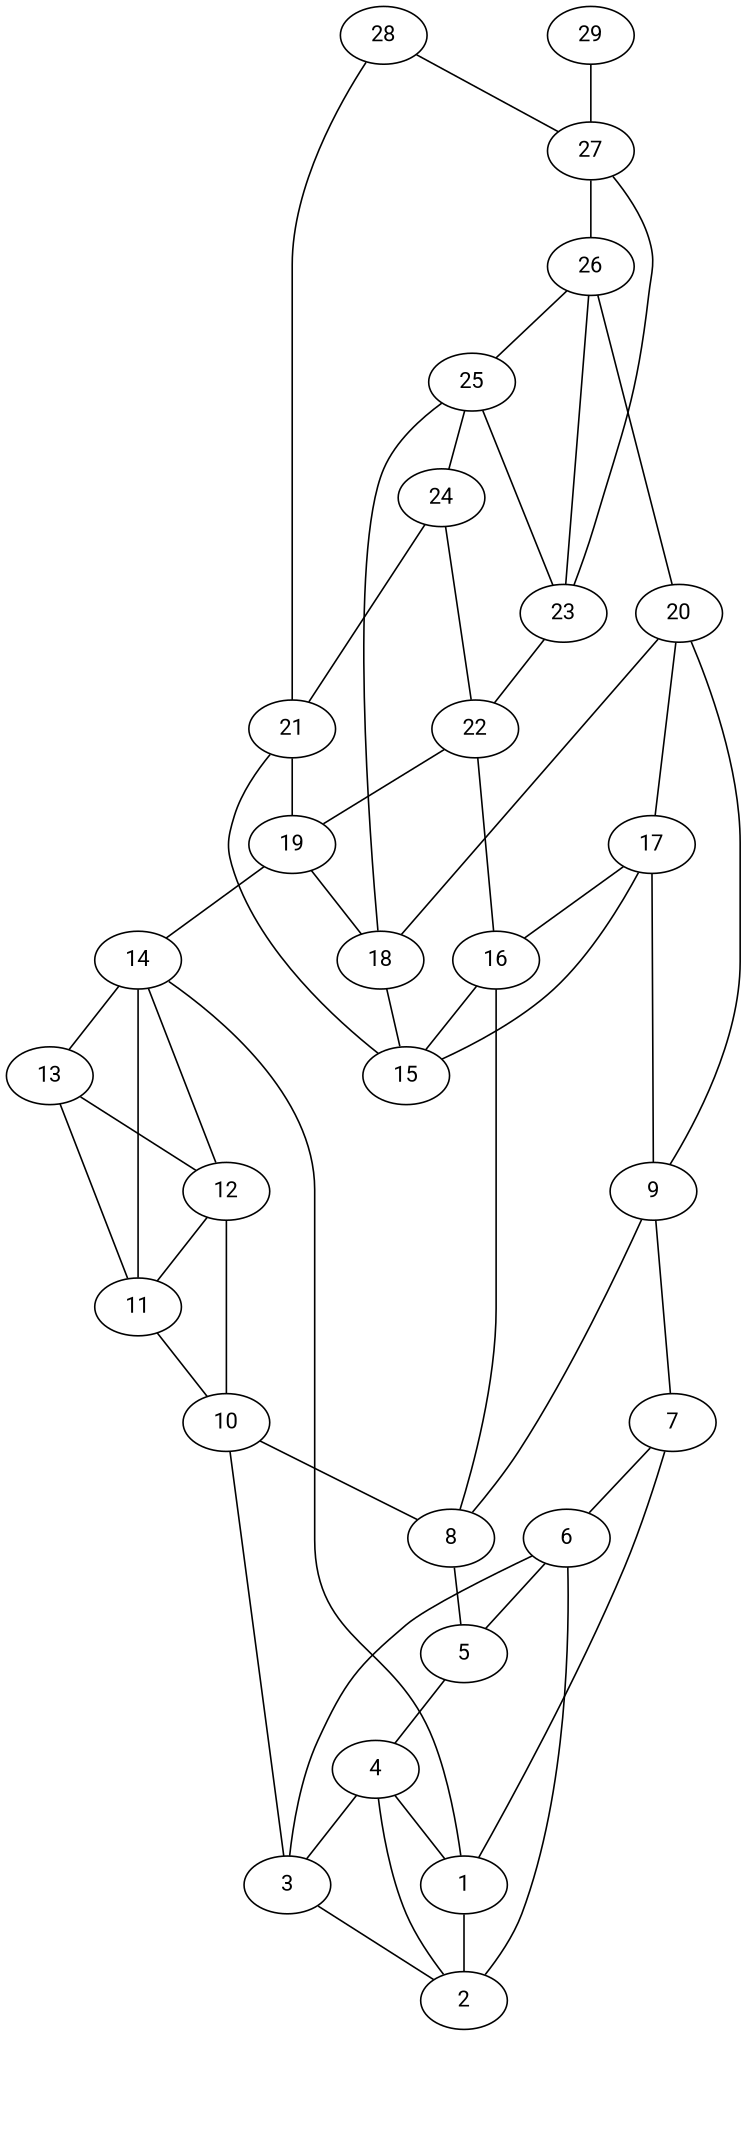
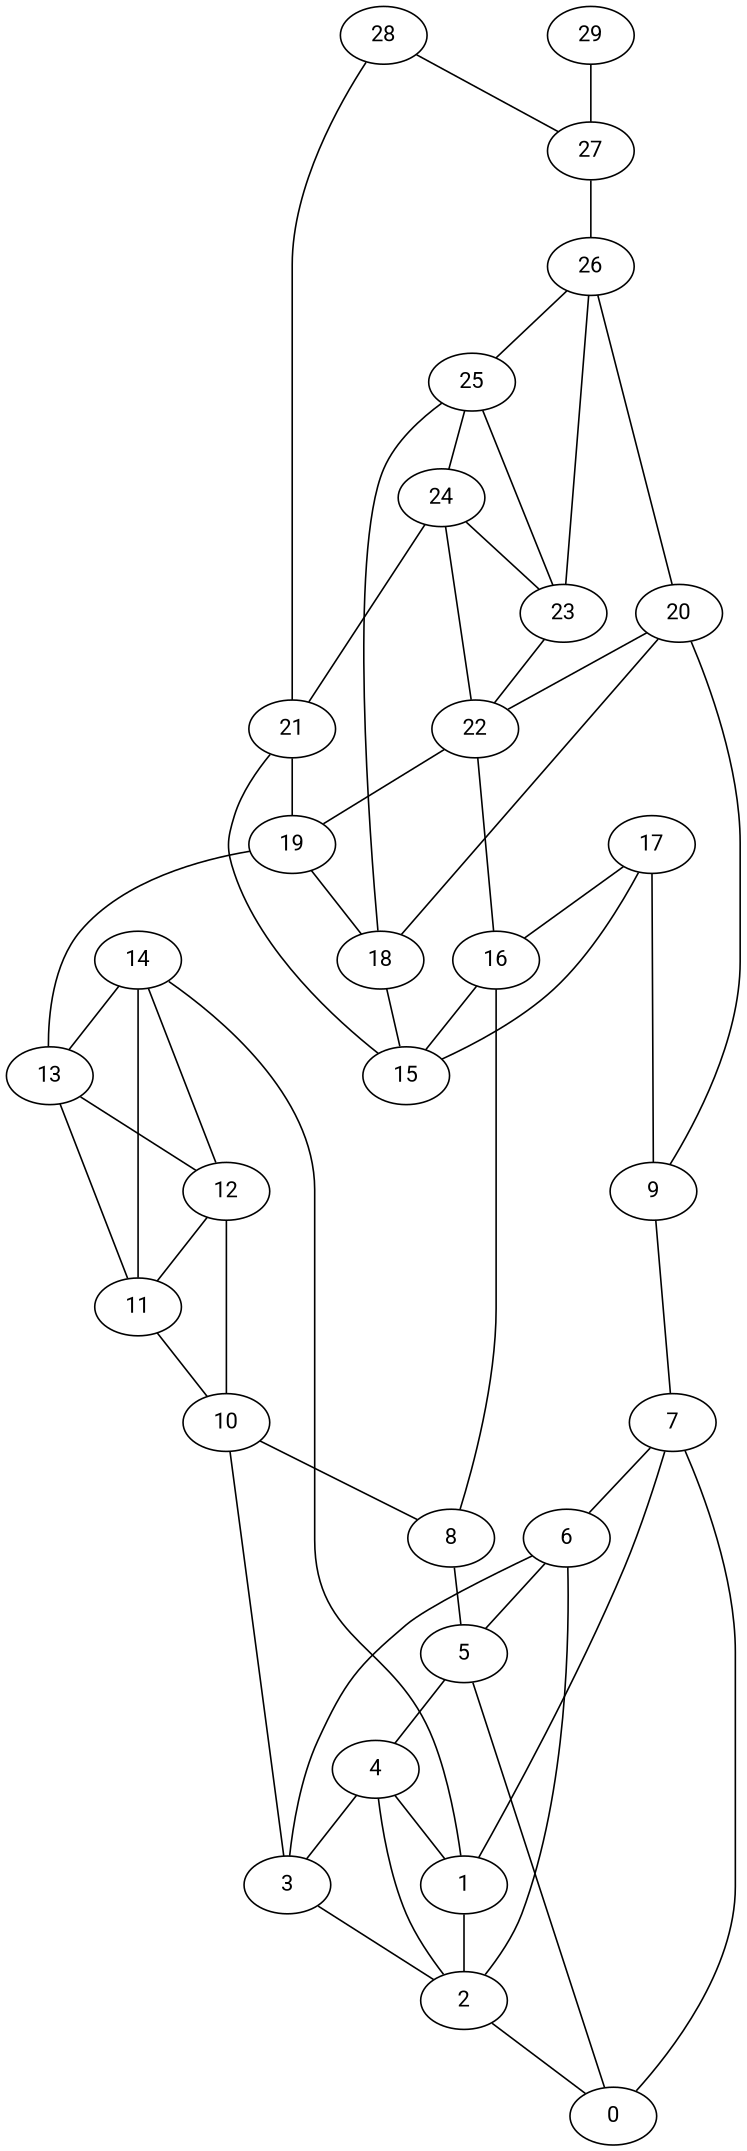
(636, 379) -> (503, 556)
(666, 729) -> (577, 671)
(215, 902) -> (106, 908)
(566, 1371) -> none
none -> (613, 2116)
